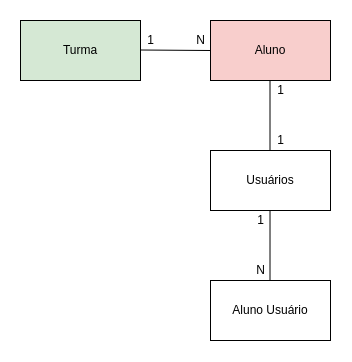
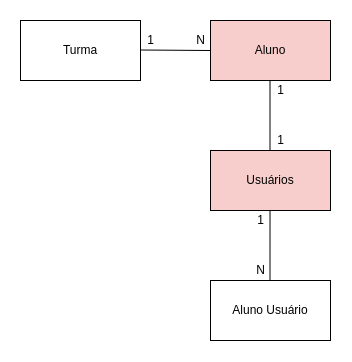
(81, 51) -> (81, 51)
(271, 181) -> (271, 181)
